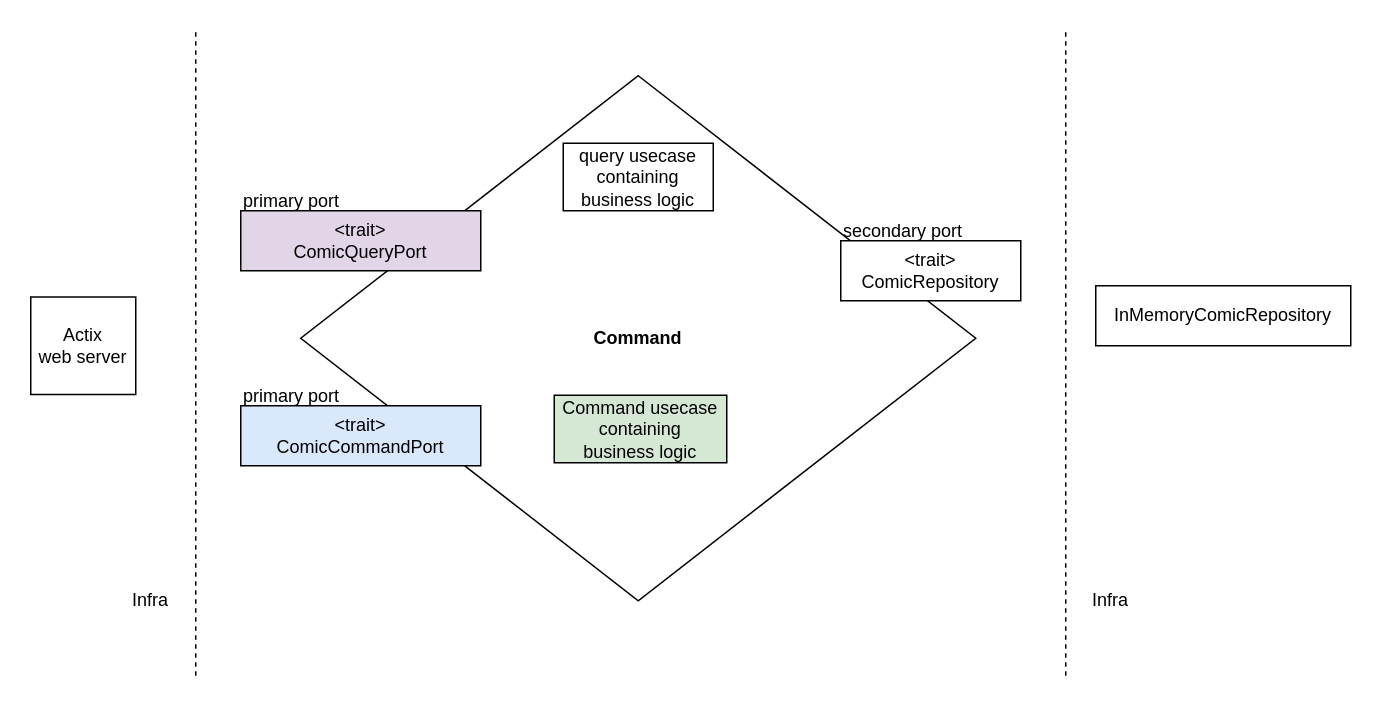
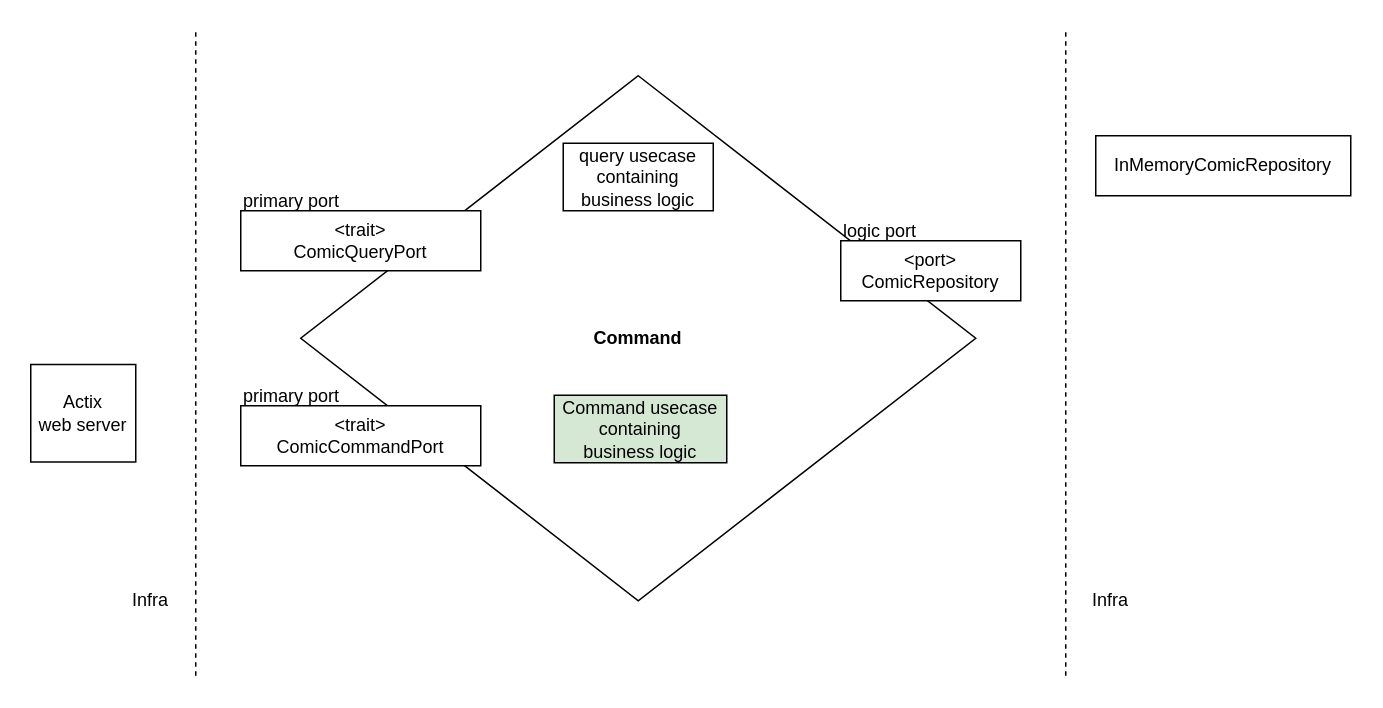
(912, 232) -> (887, 232)
(361, 241) -> (361, 241)
(931, 271) -> (931, 271)
(1223, 316) -> (1223, 166)
(83, 346) -> (83, 413)
(361, 436) -> (361, 436)
